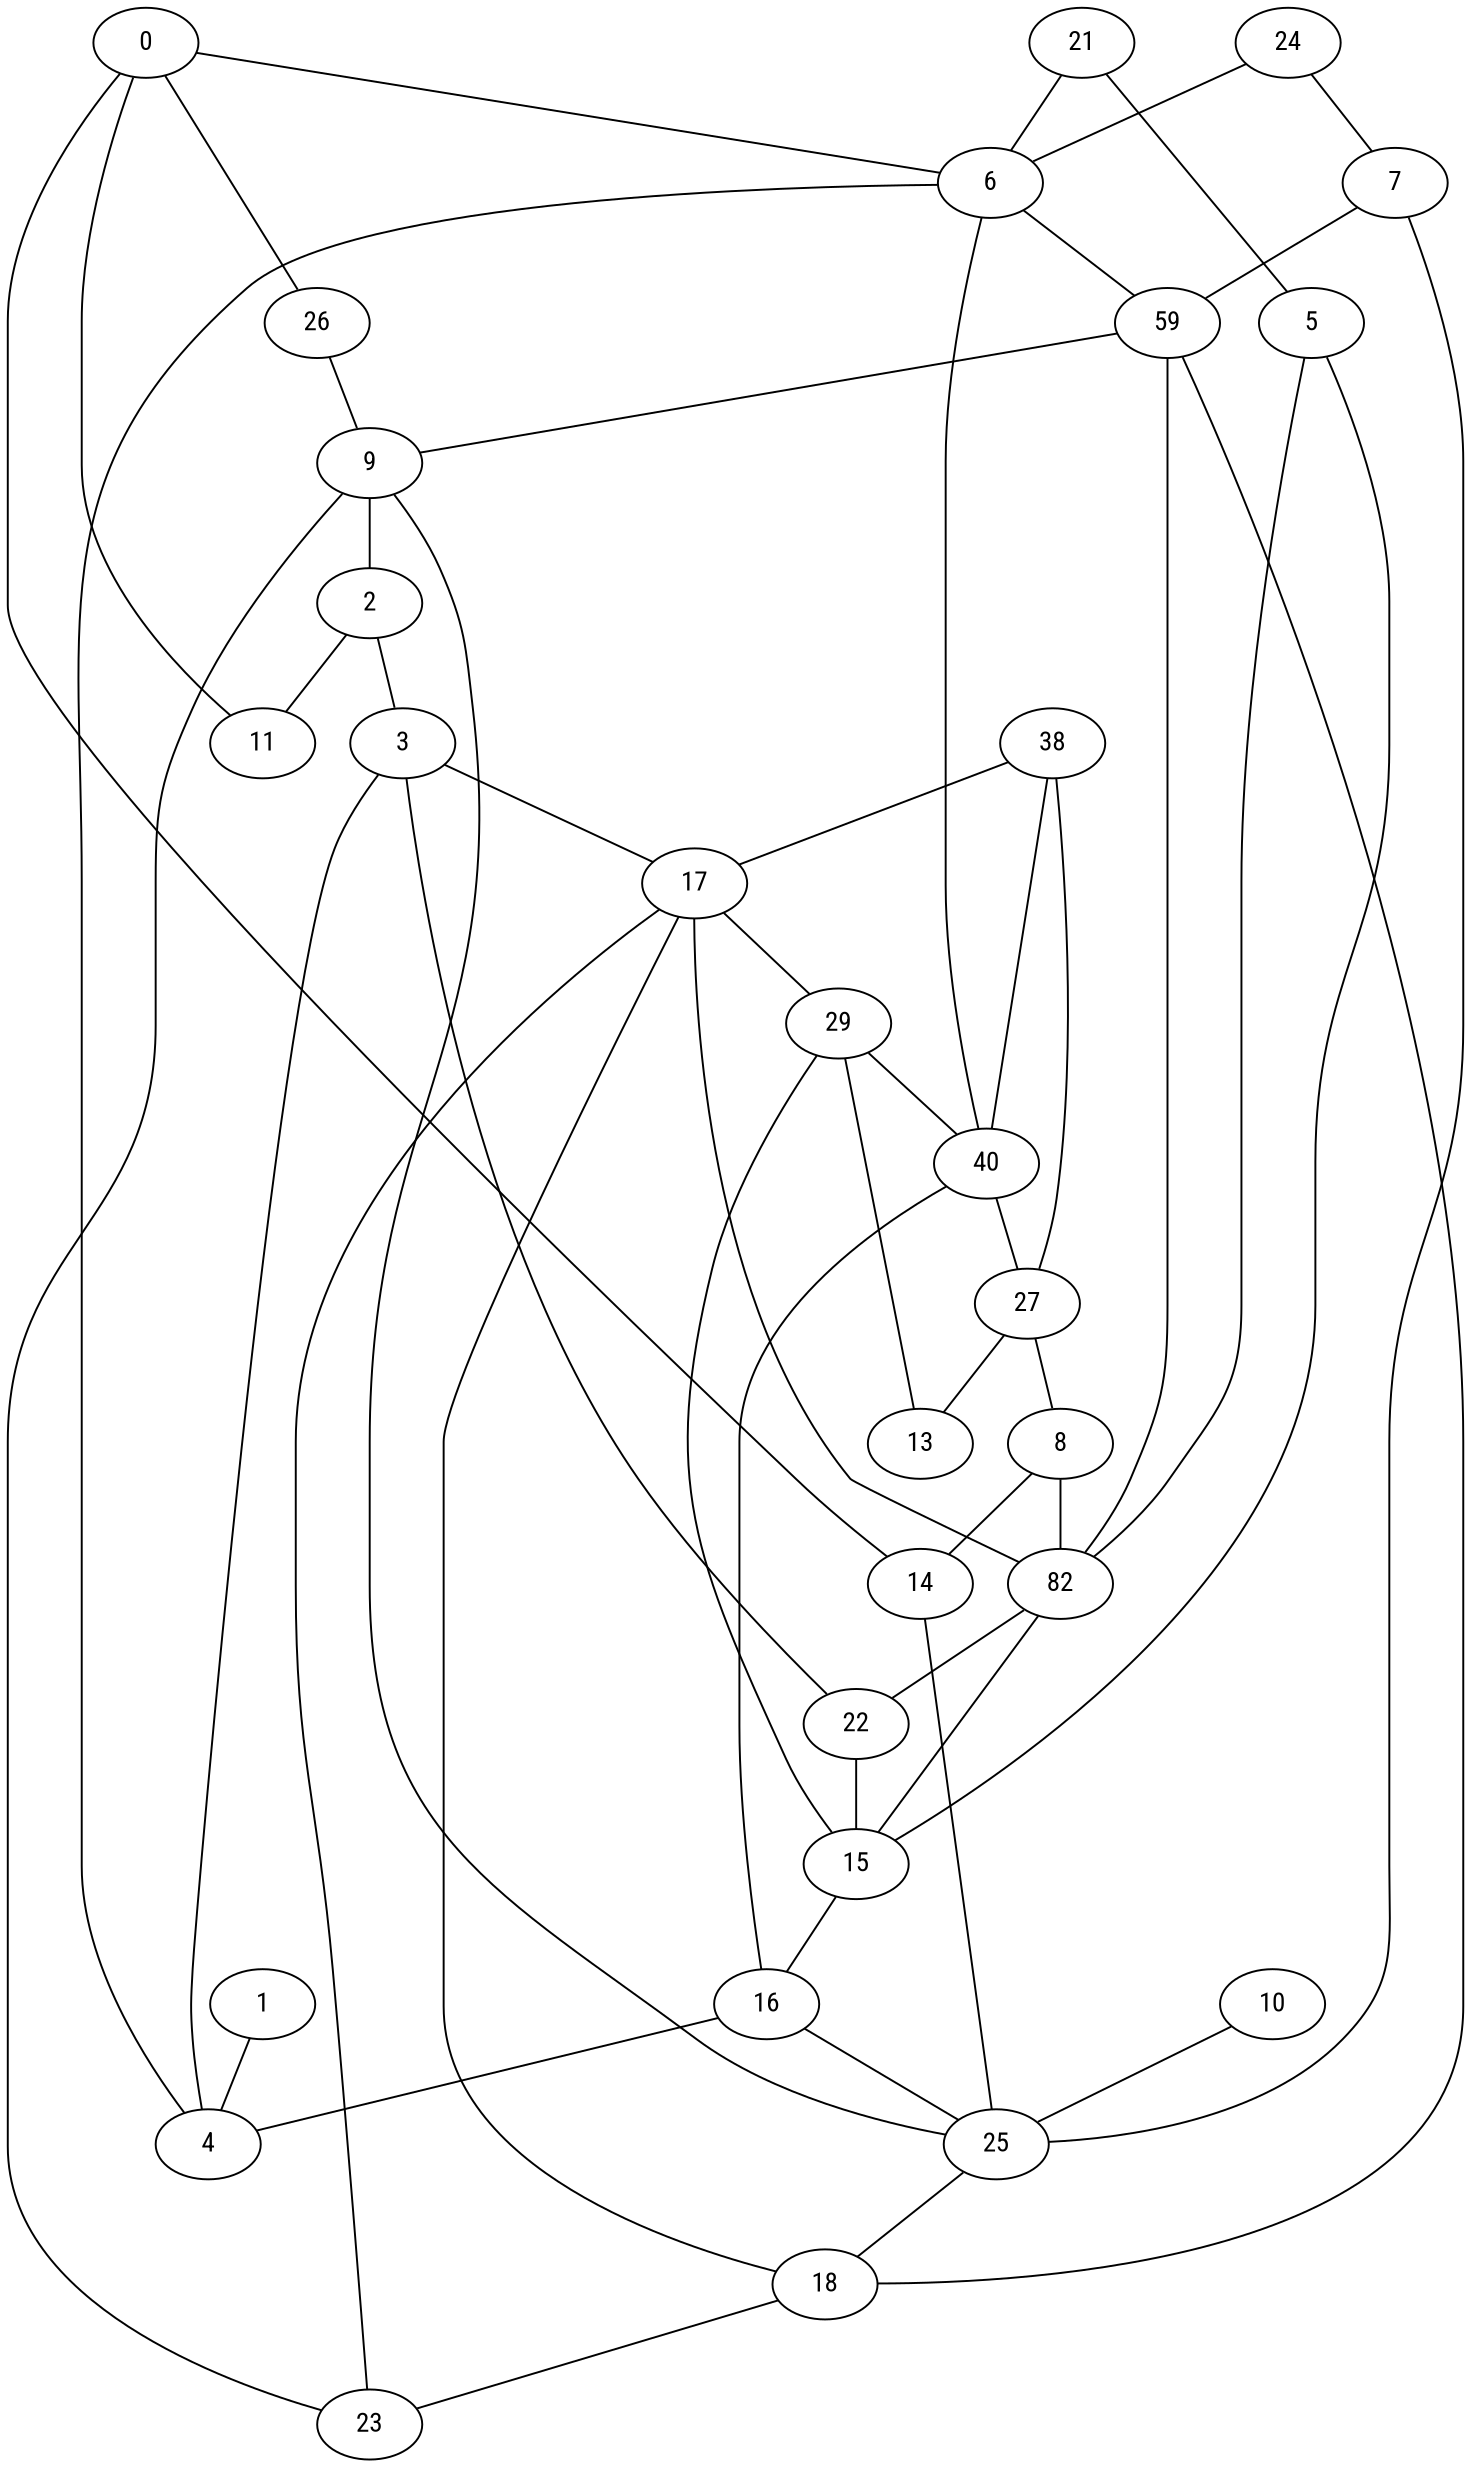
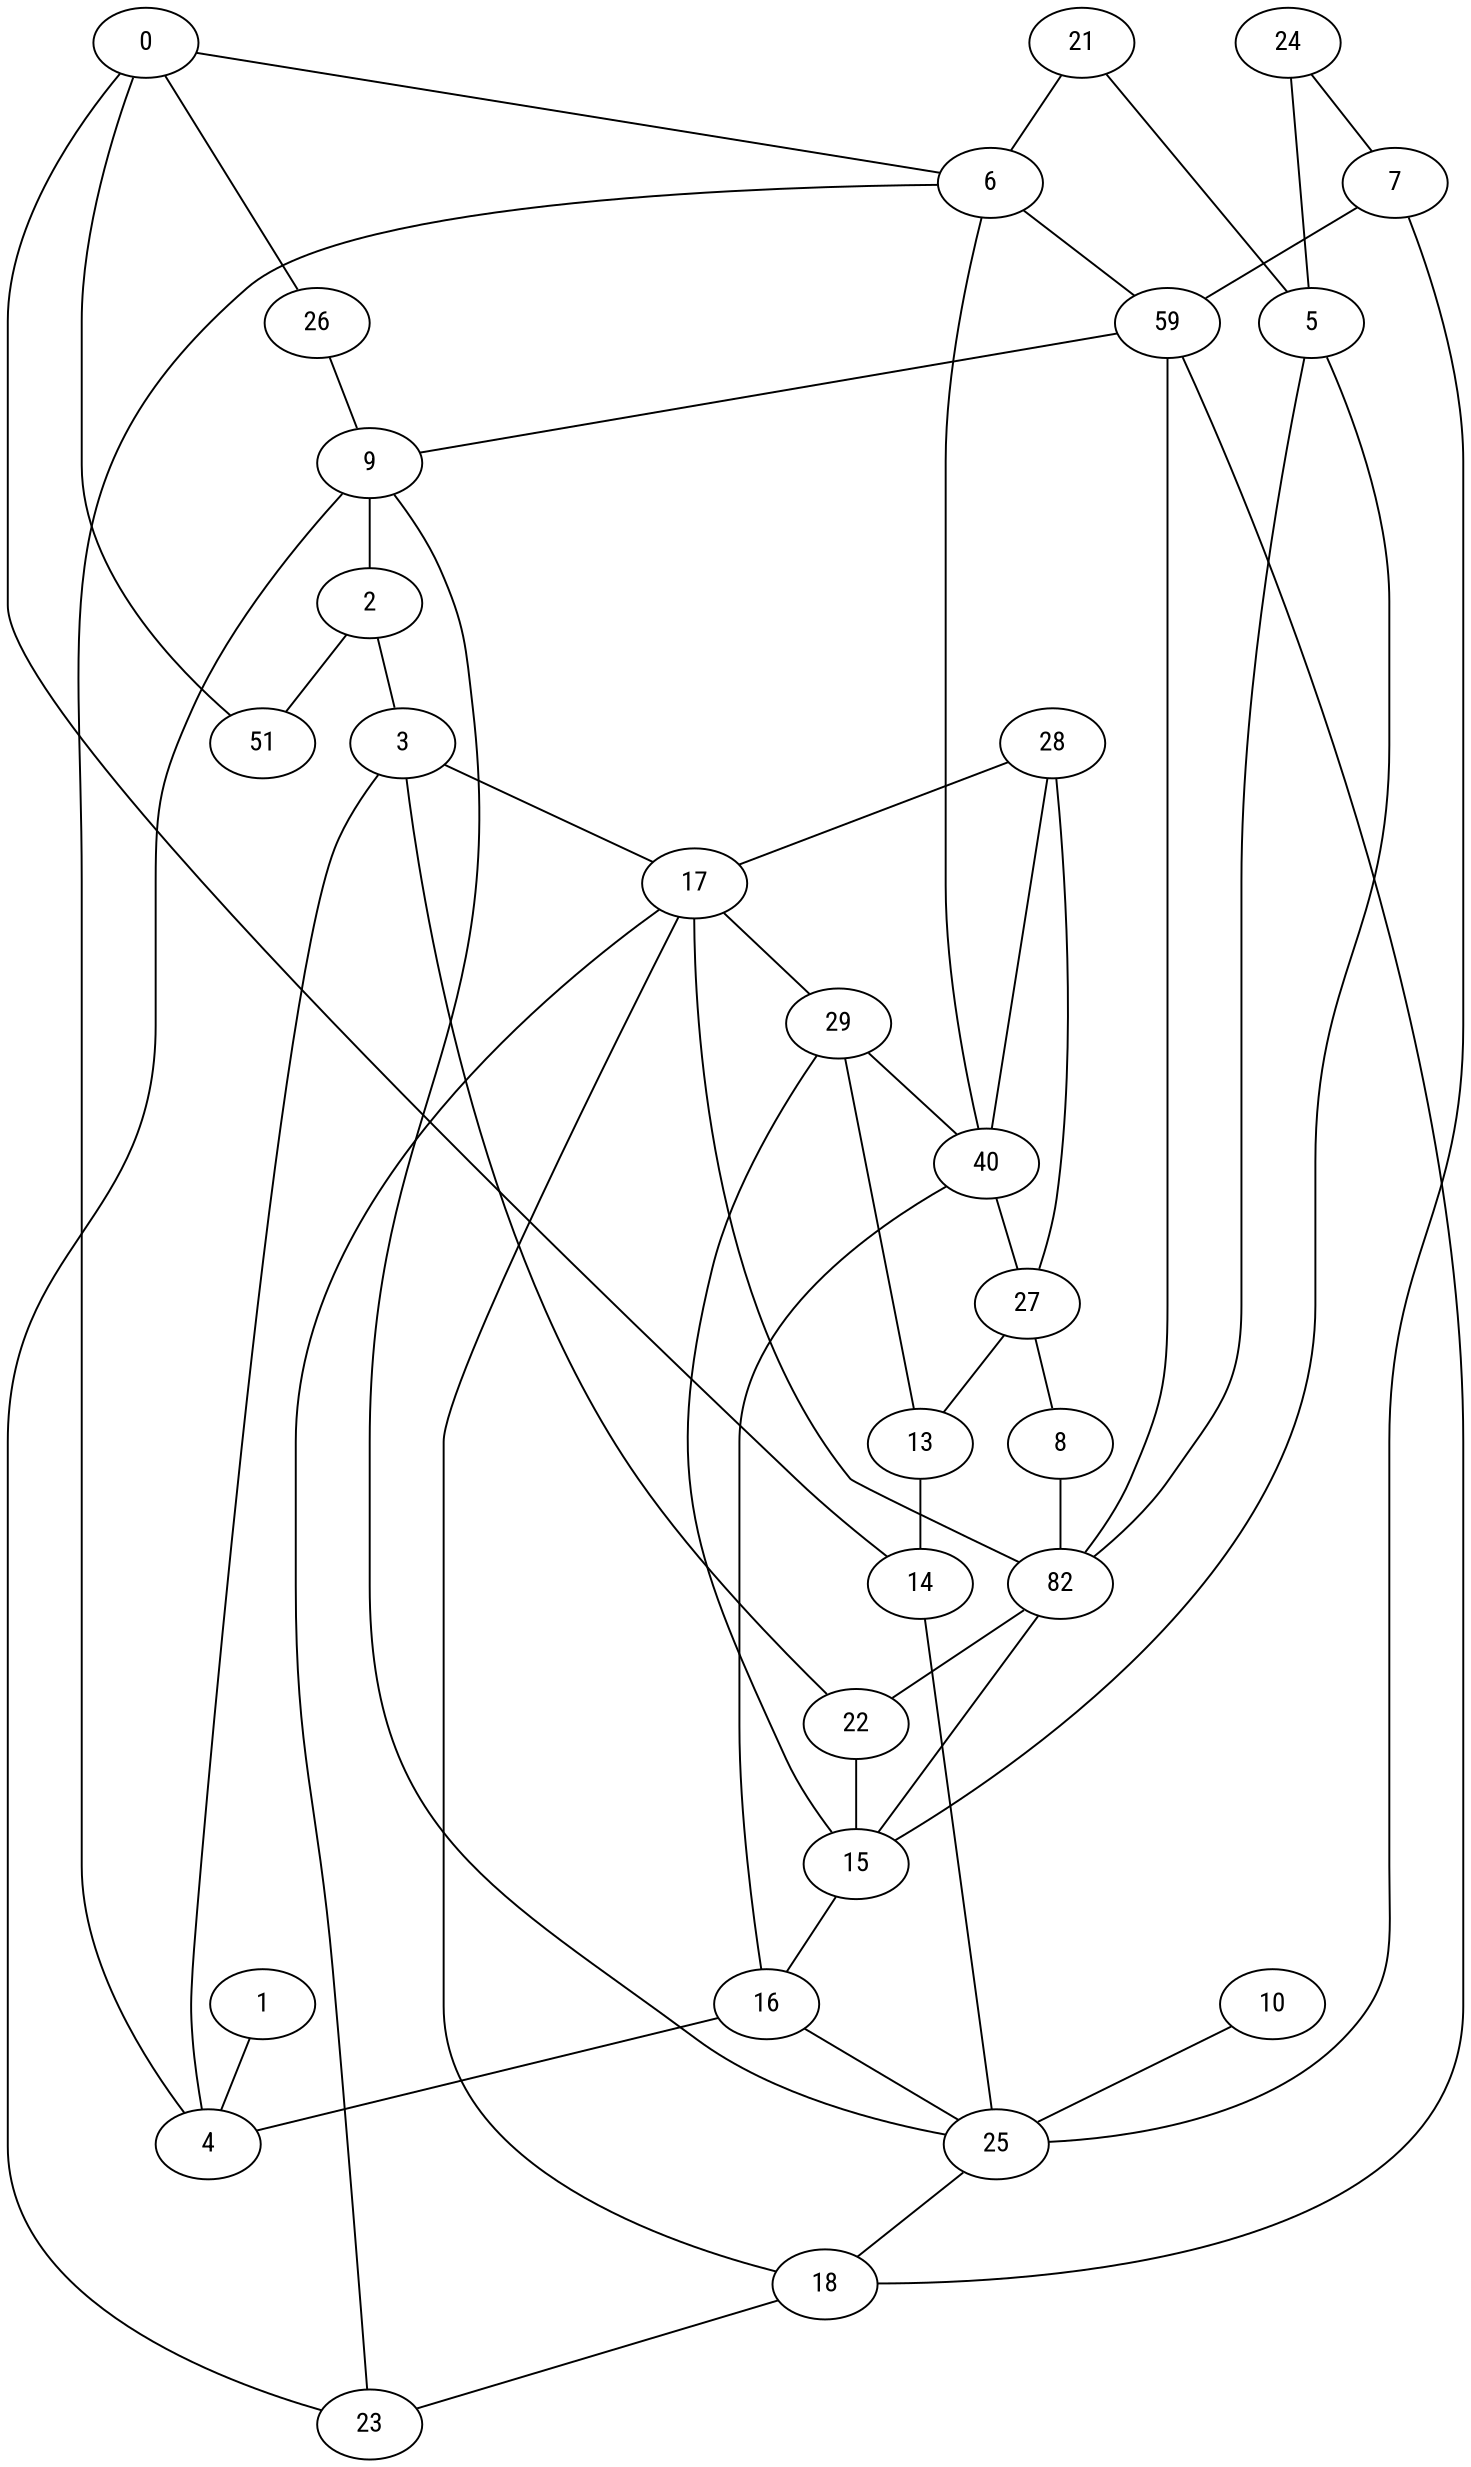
(1150, 108) -> (1300, 183)
(263, 743) -> (263, 743)
(1053, 743) -> (1053, 743)
(991, 1514) -> (920, 1500)
